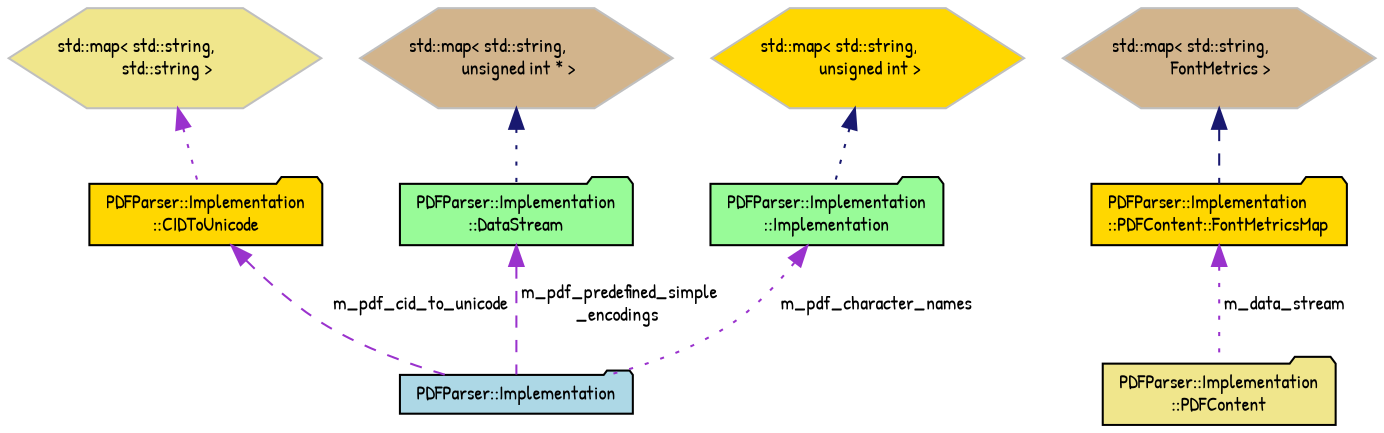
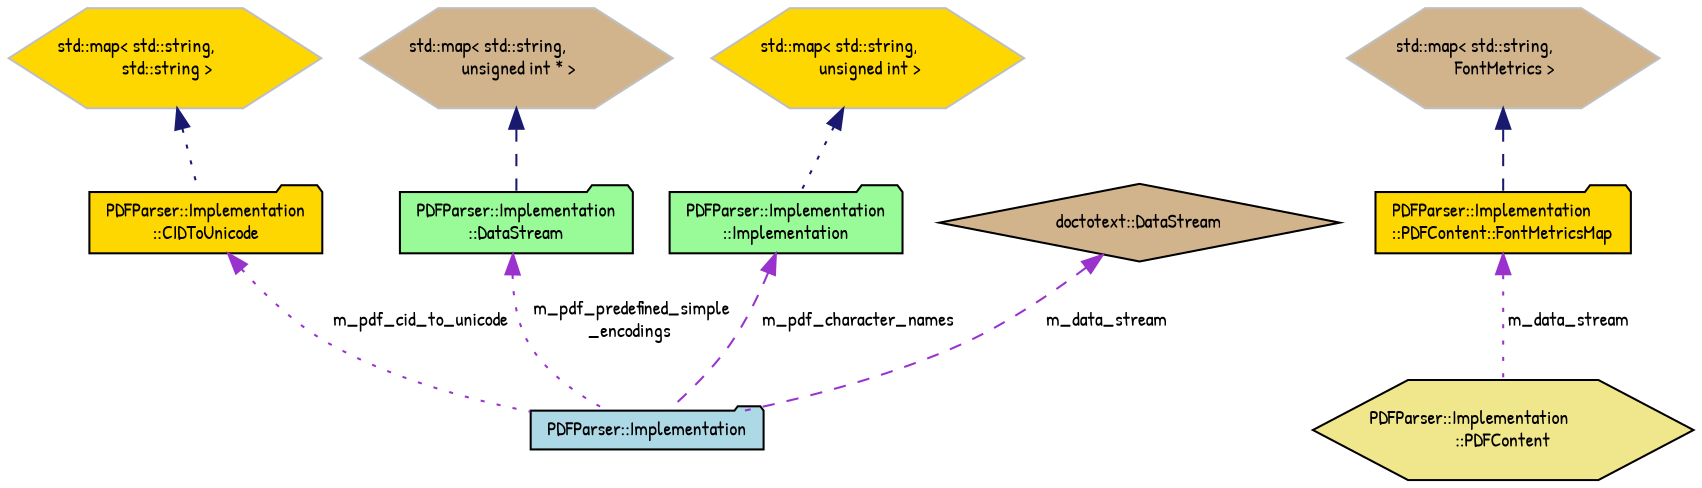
(165, 58) -> (165, 58)
(191, 156) -> (190, 160)
(516, 156) -> (516, 160)
none -> (1140, 223)
(516, 320) -> (538, 357)
(337, 332) -> (373, 365)
(712, 336) -> (727, 348)
(1219, 394) -> (1503, 430)
